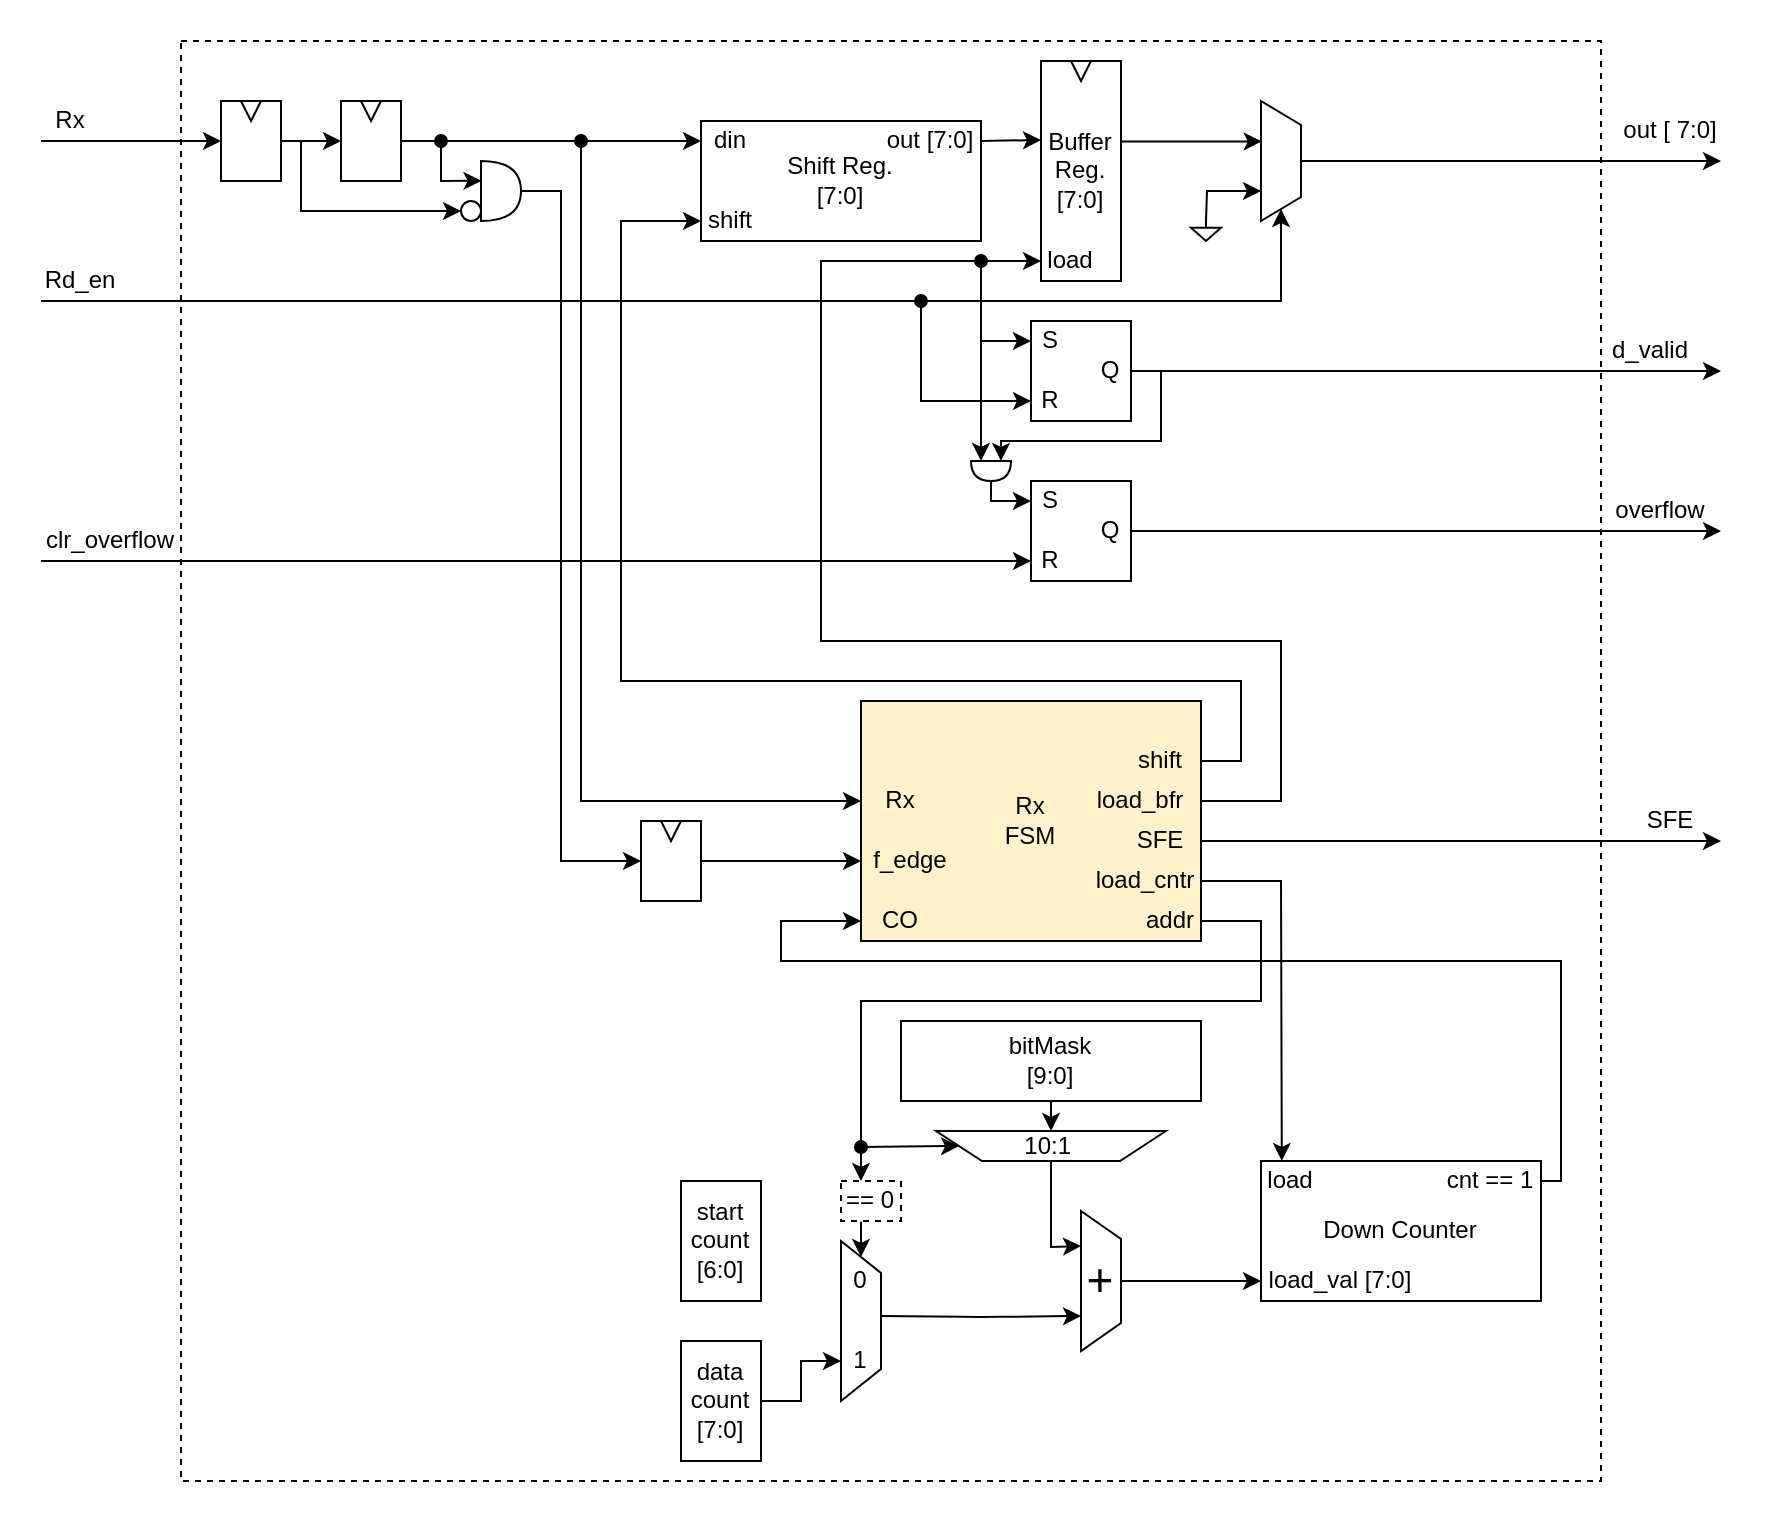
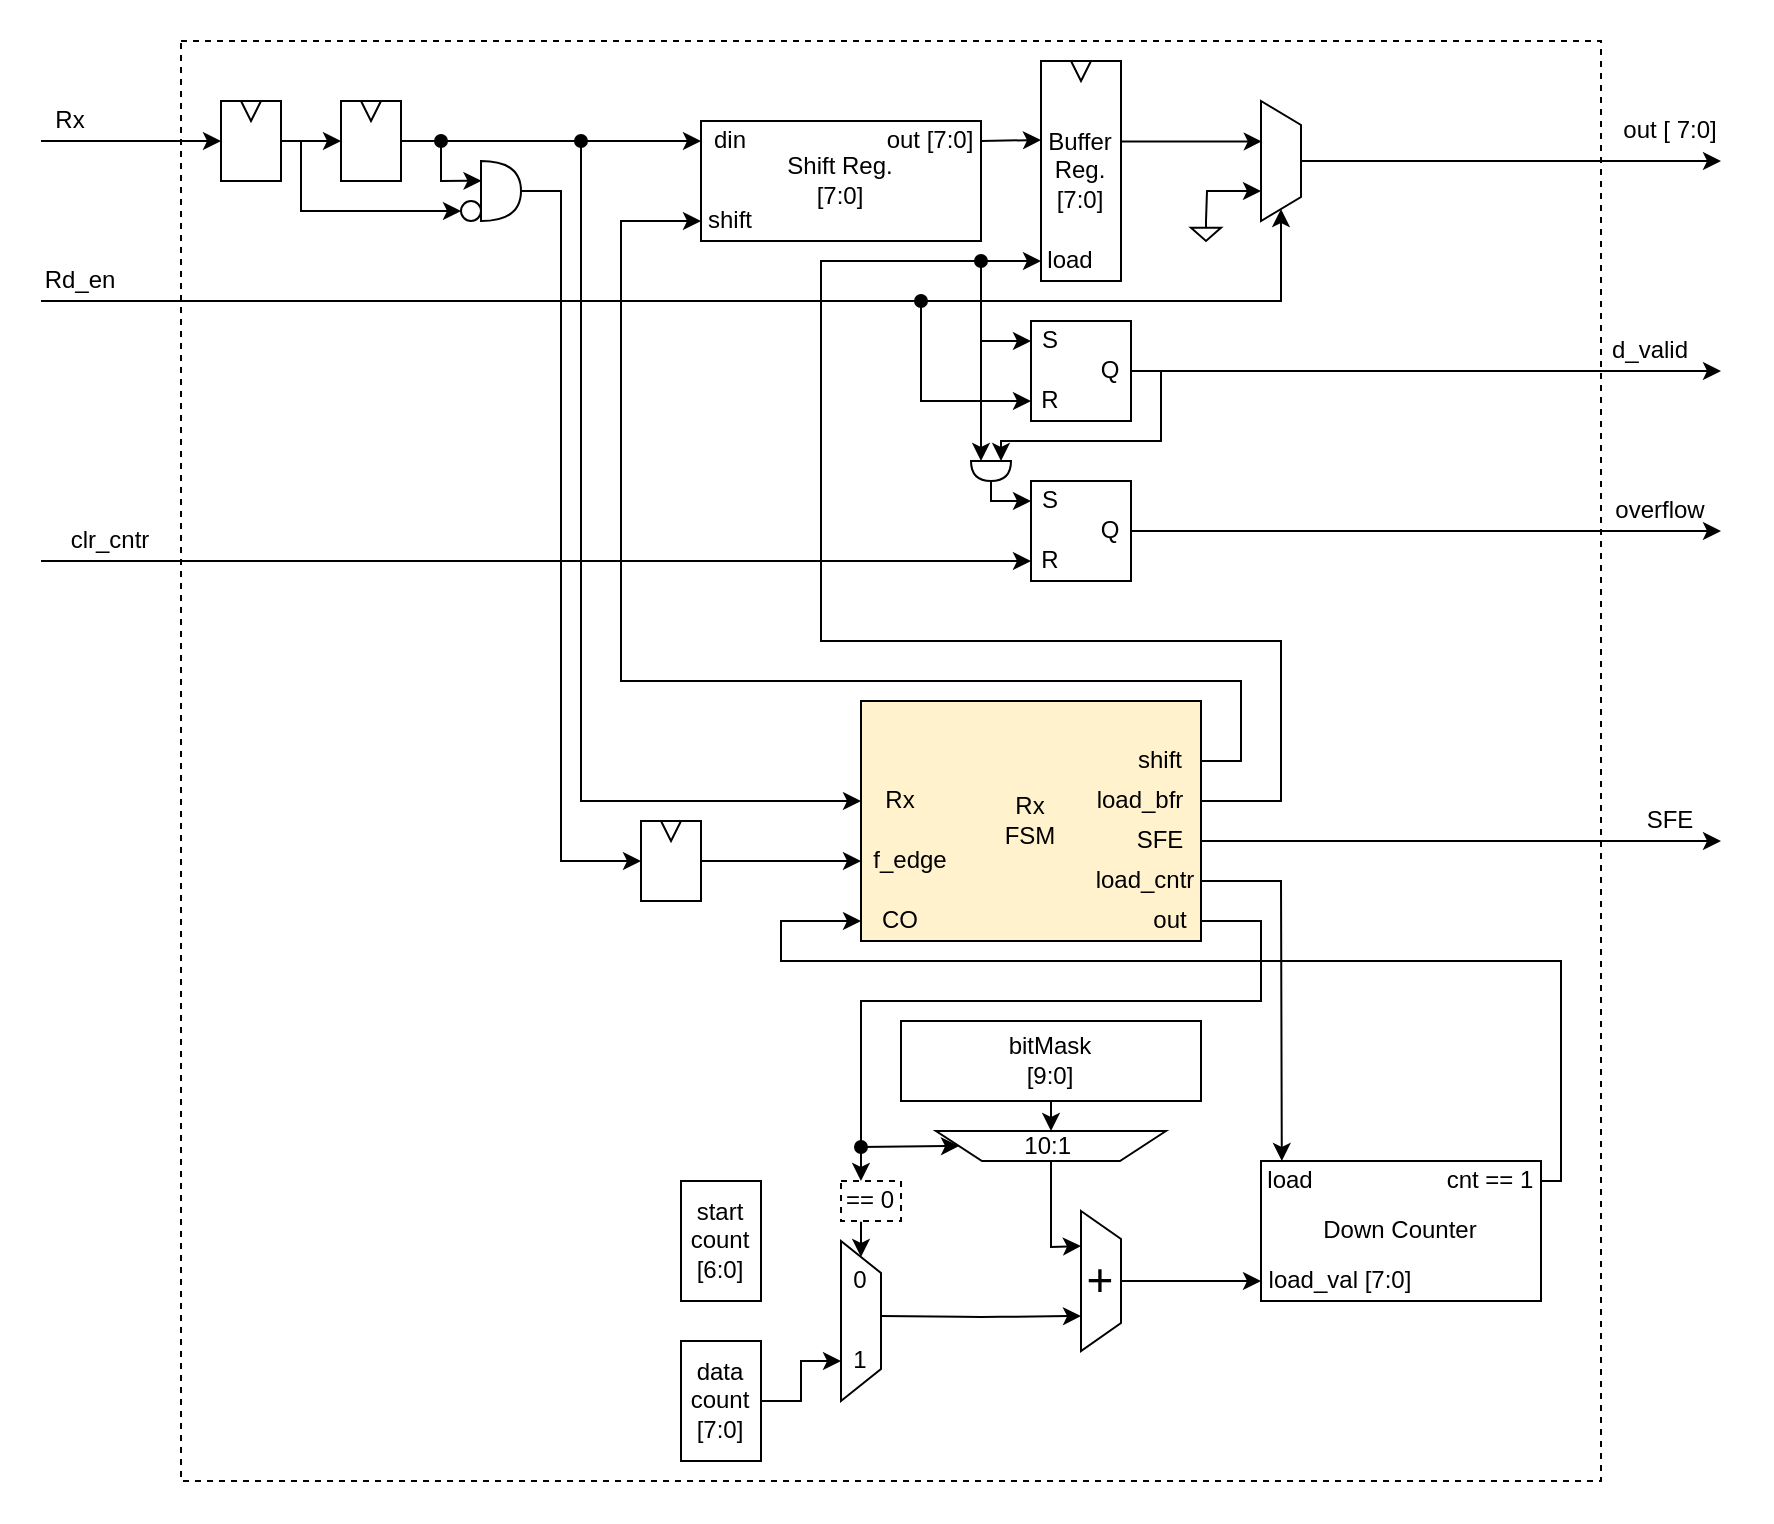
(111, 541) -> (111, 541)
(1171, 921) -> (1171, 921)
